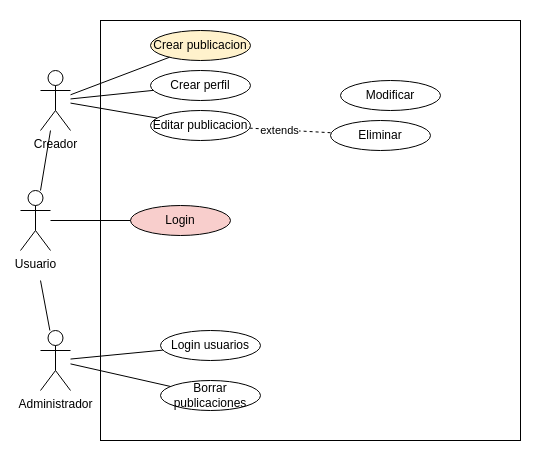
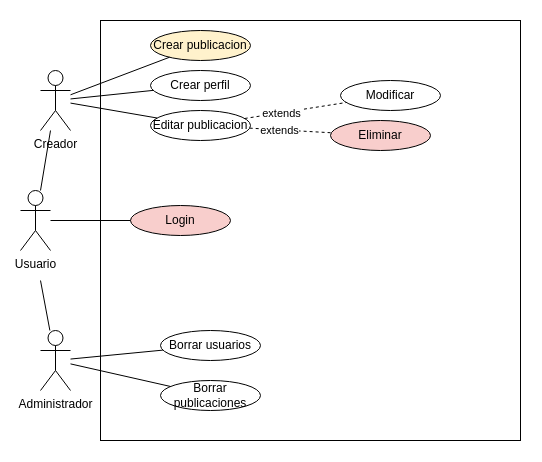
none -> (293, 111)
(381, 136) -> (381, 136)
(211, 346) -> (211, 346)
